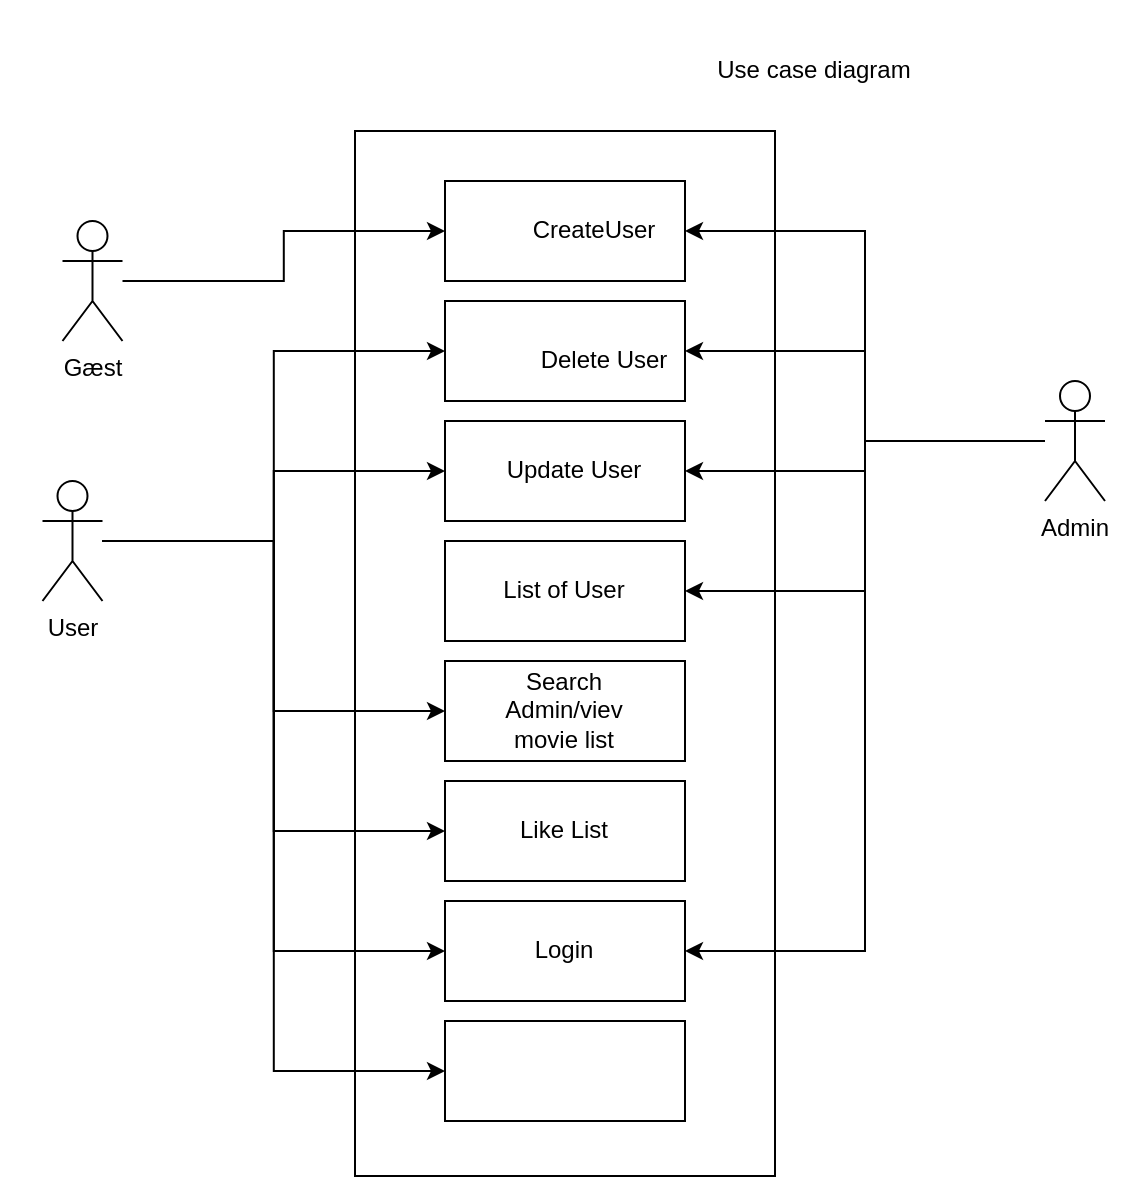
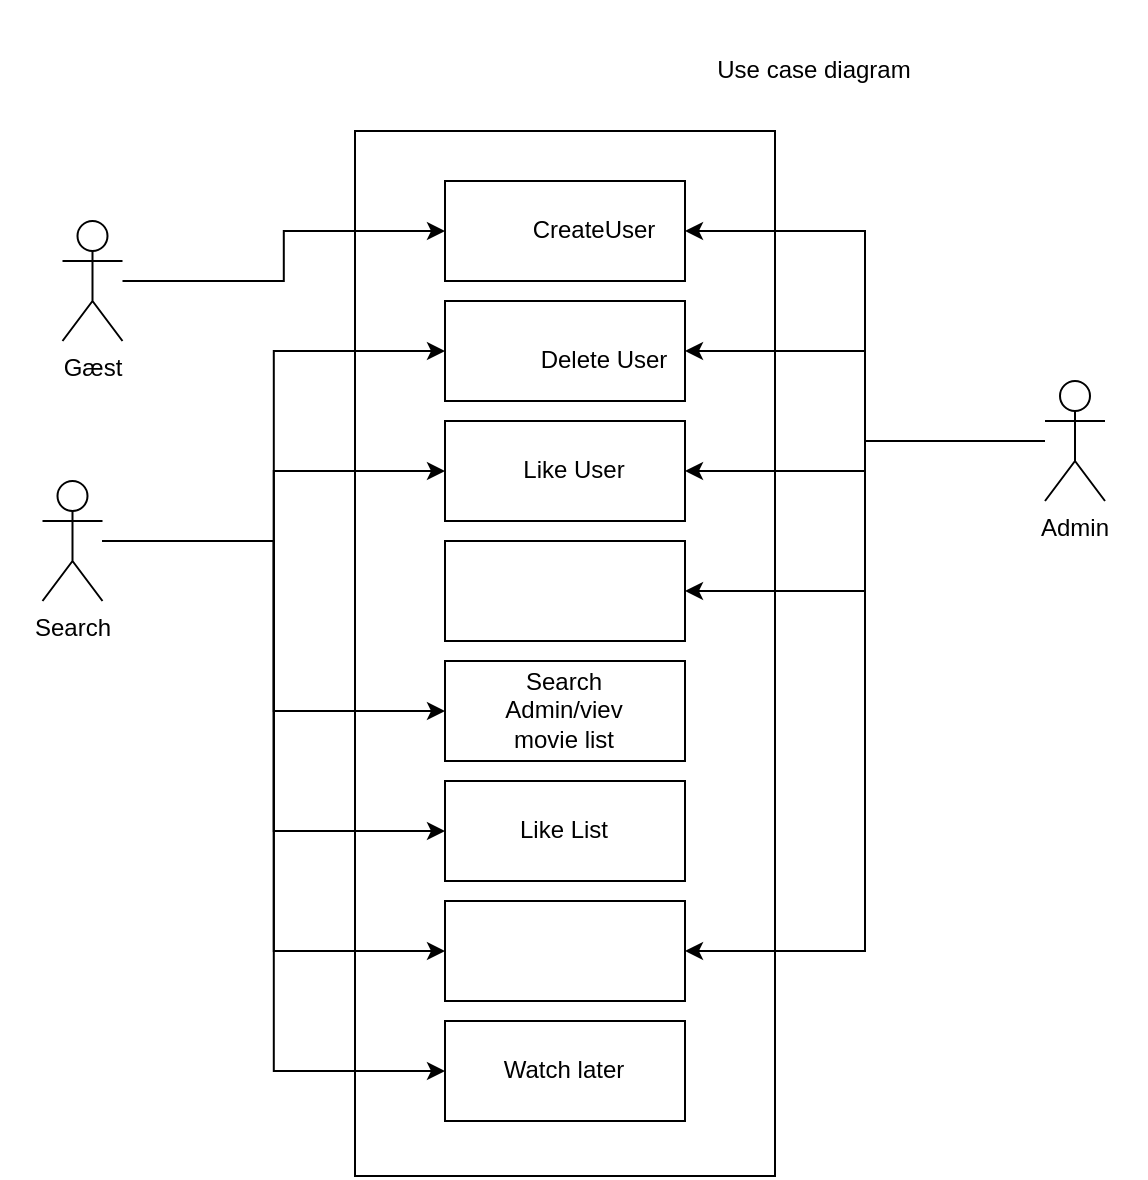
(575, 471) -> (575, 471)
(565, 591) -> none
(74, 629) -> (74, 629)
(565, 951) -> none
none -> (565, 1071)
